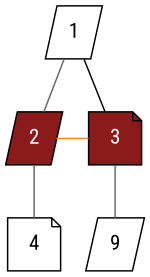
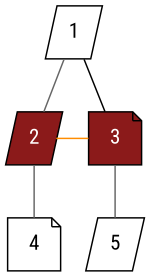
(115, 244) -> (115, 244)
